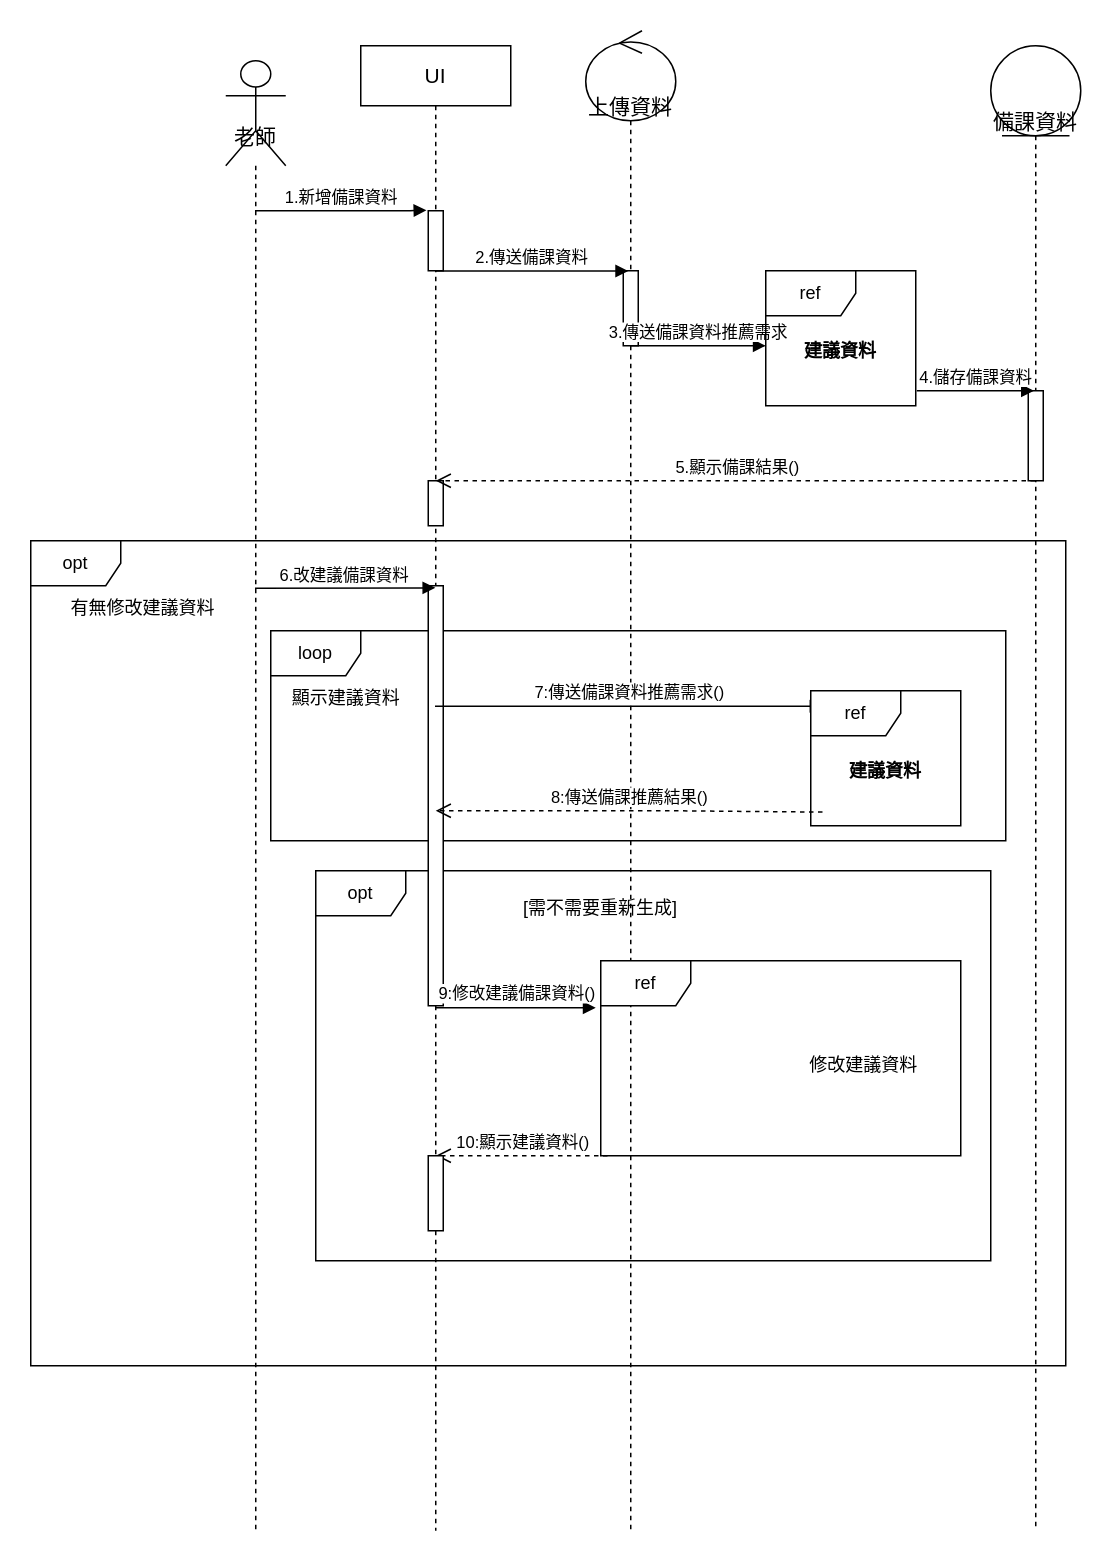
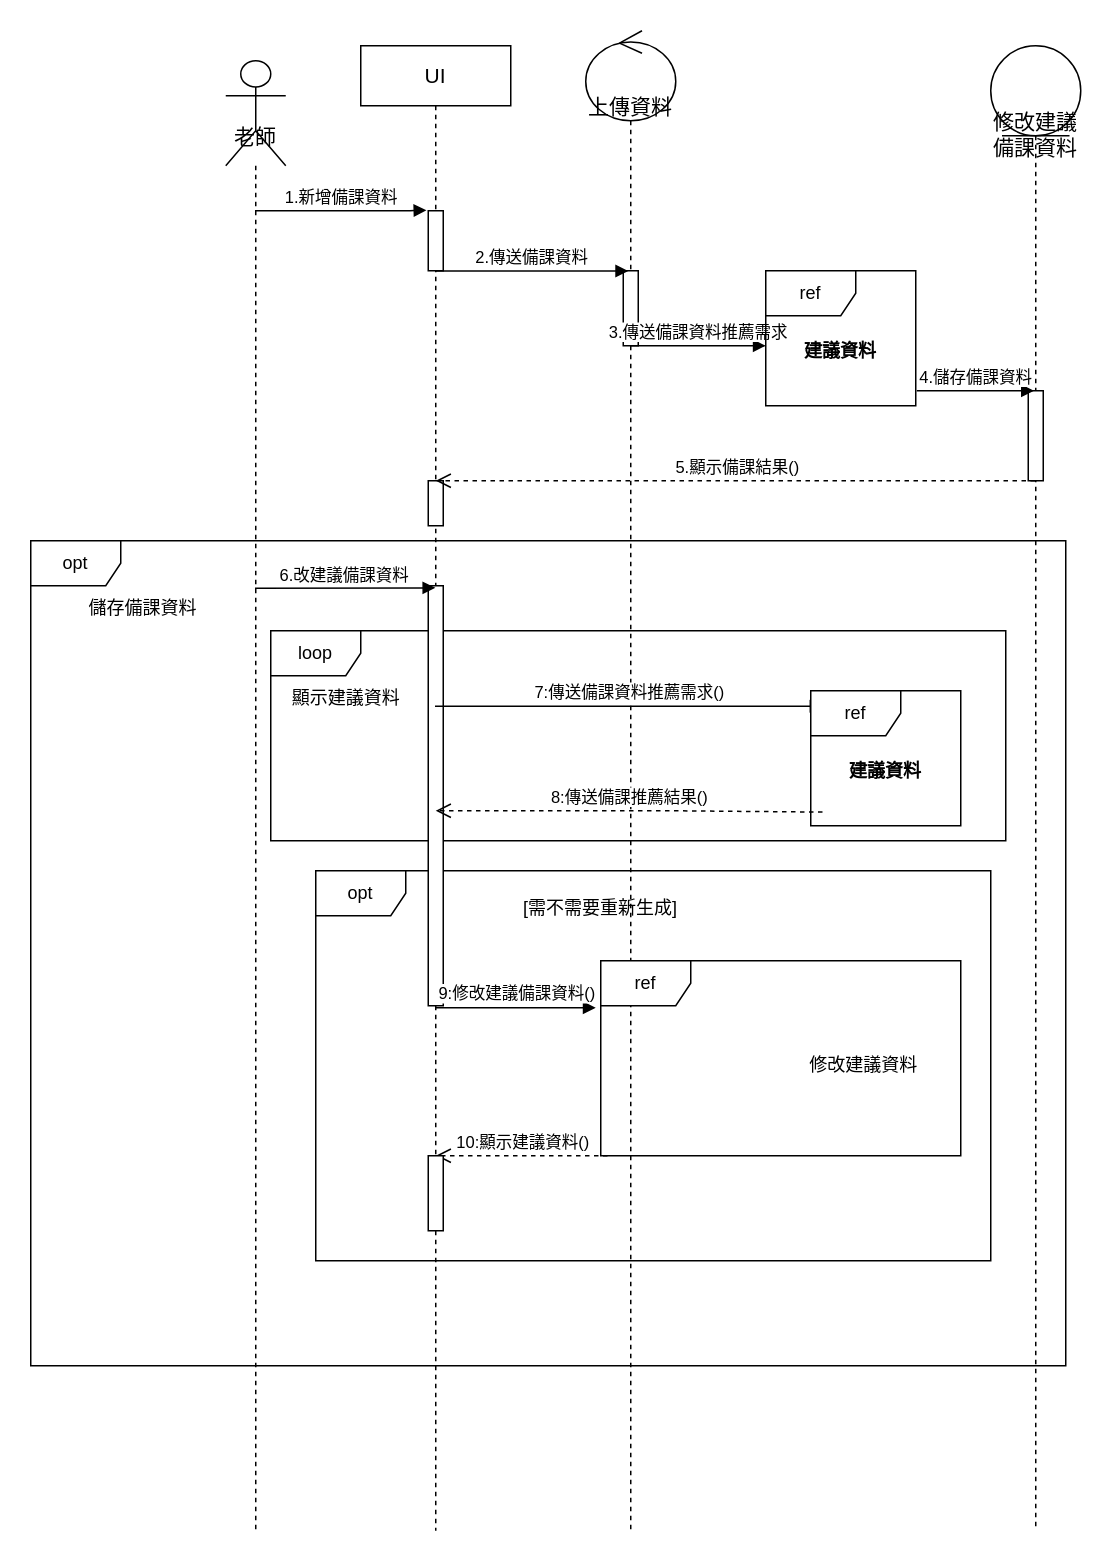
(1036, 123) -> (1036, 135)
(143, 608) -> (143, 608)
